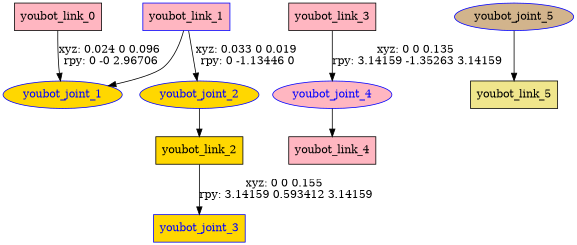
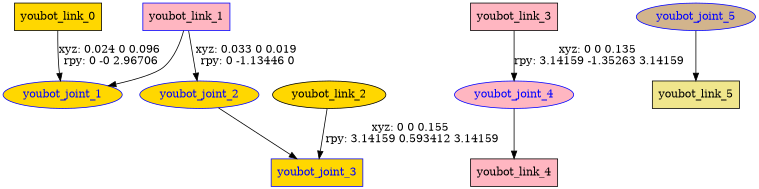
(58, 17) -> (58, 17)
(514, 17) -> (696, 17)
(199, 119) -> (254, 131)
(199, 150) -> (329, 95)
